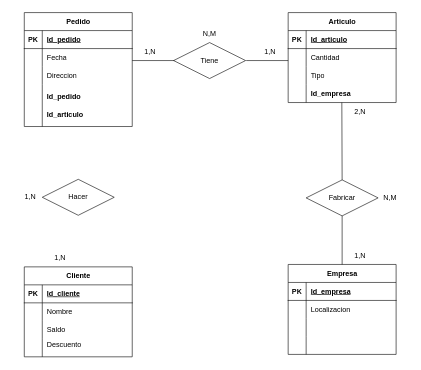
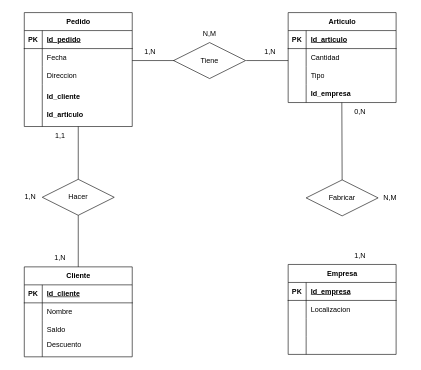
(67, 105) -> (67, 105)
(360, 111) -> (360, 111)
none -> (60, 135)
none -> (78, 154)
none -> (78, 240)
(342, 240) -> none
